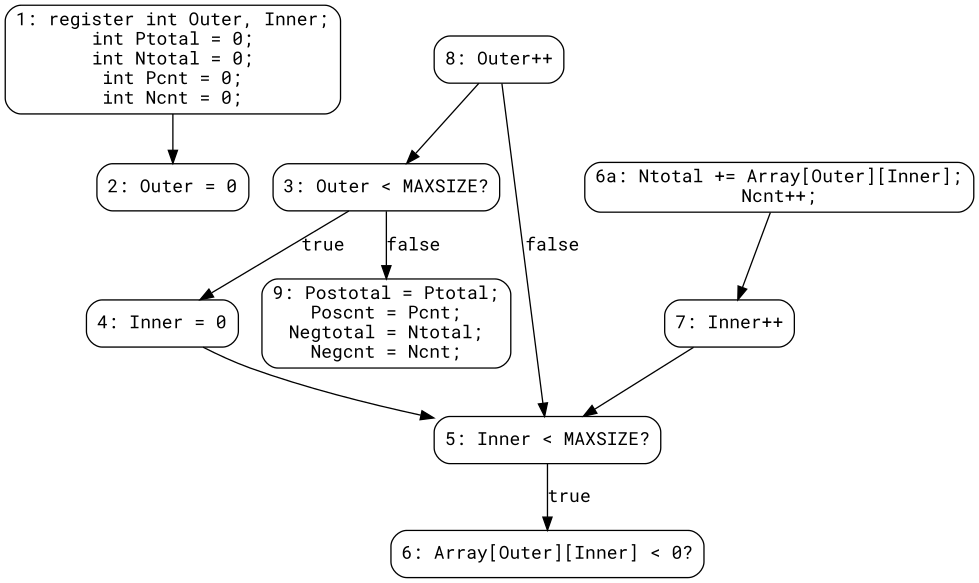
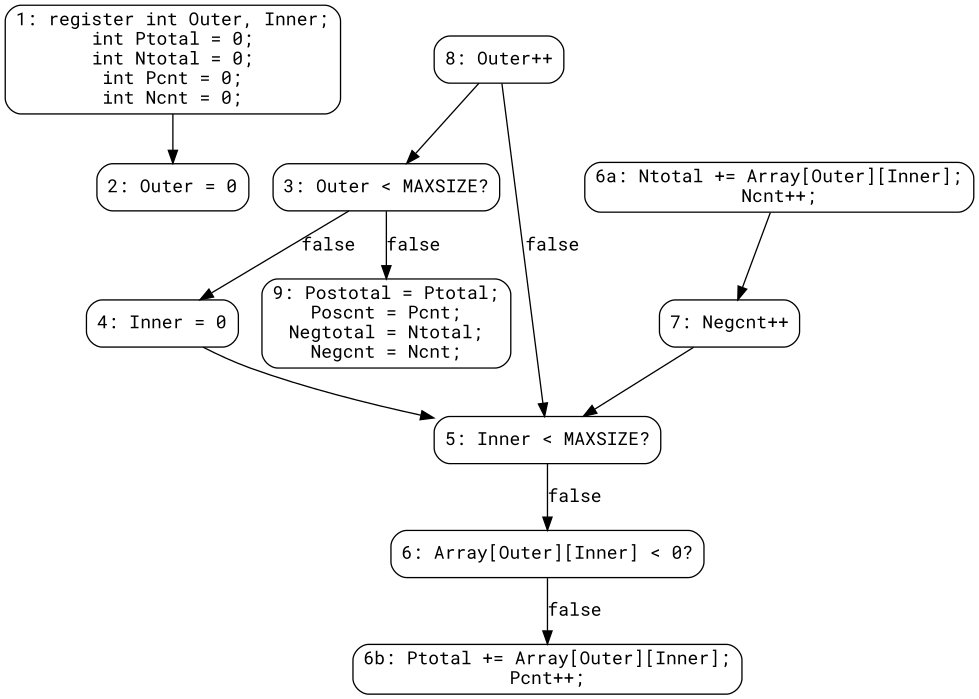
(324, 246) -> (329, 246)
(730, 324) -> (730, 324)
(570, 497) -> (575, 497)
none -> (547, 669)
